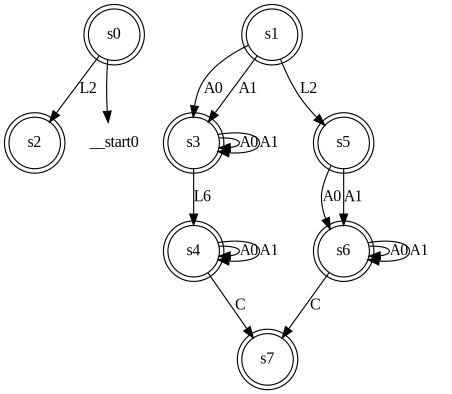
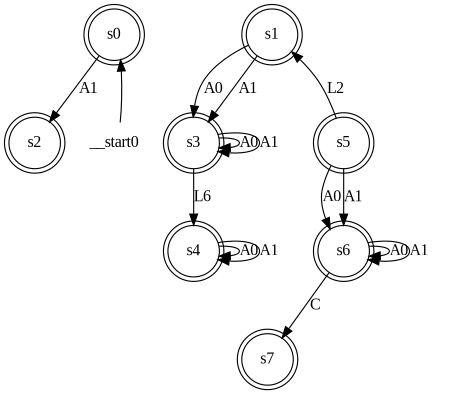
(107, 86) -> (122, 97)
(88, 89) -> (88, 89)
(295, 90) -> (322, 87)
(227, 301) -> none
